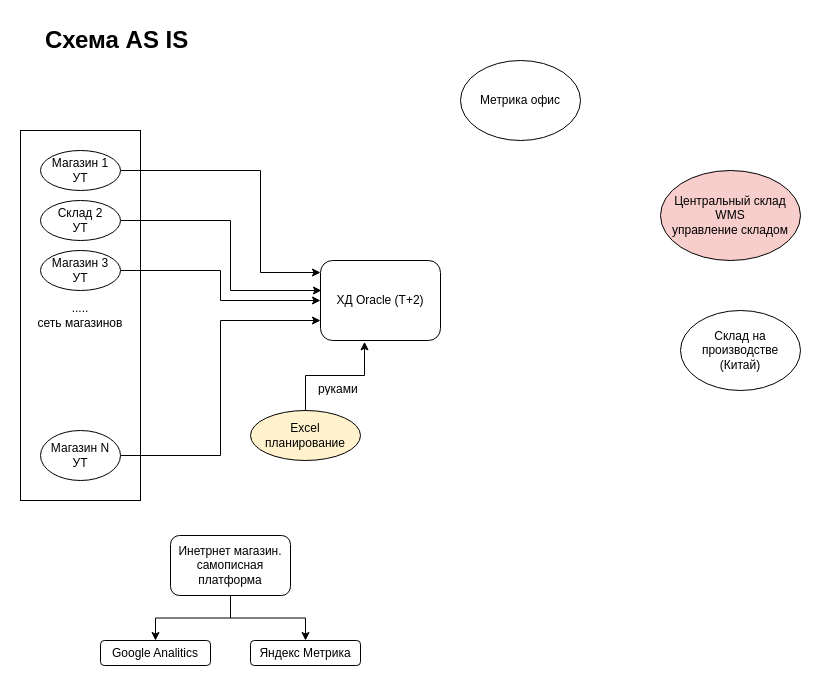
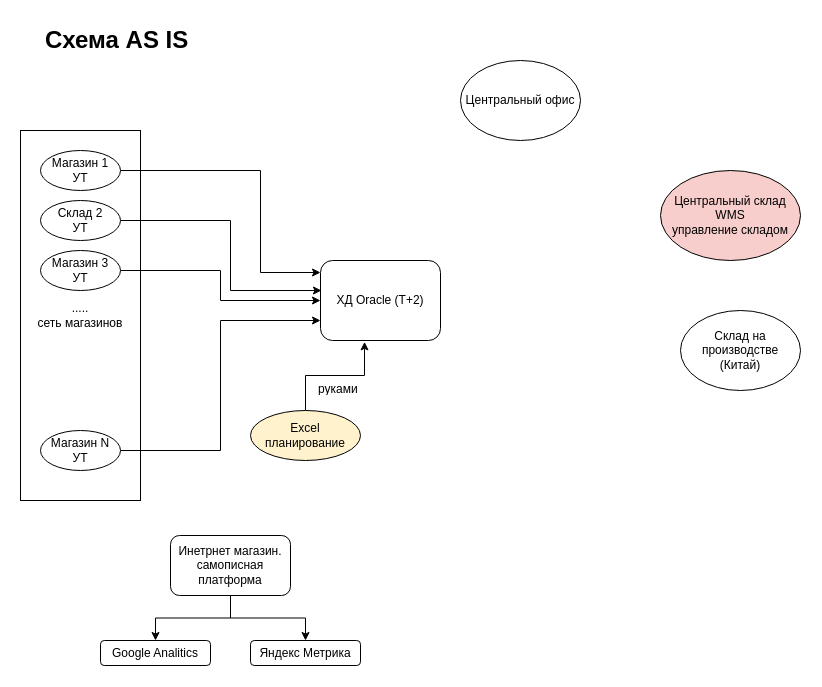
(521, 101) -> (521, 101)
(81, 456) -> (81, 451)
